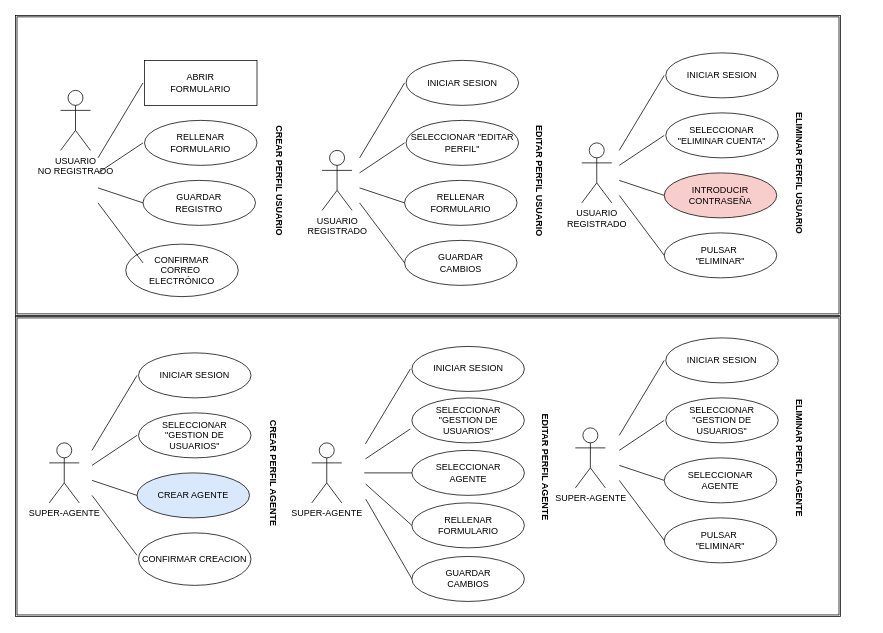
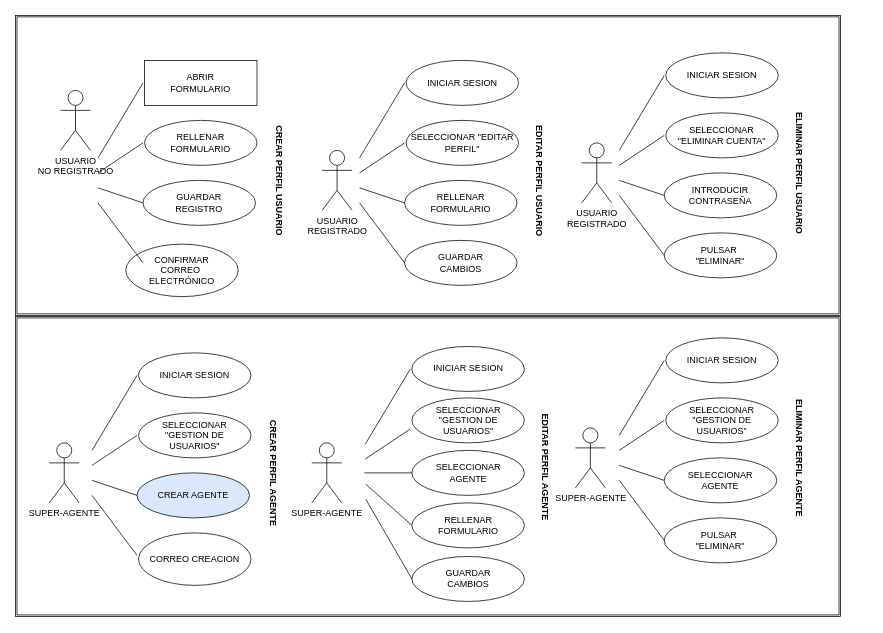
(720, 195) -> (720, 195)
(195, 559) -> (195, 559)
